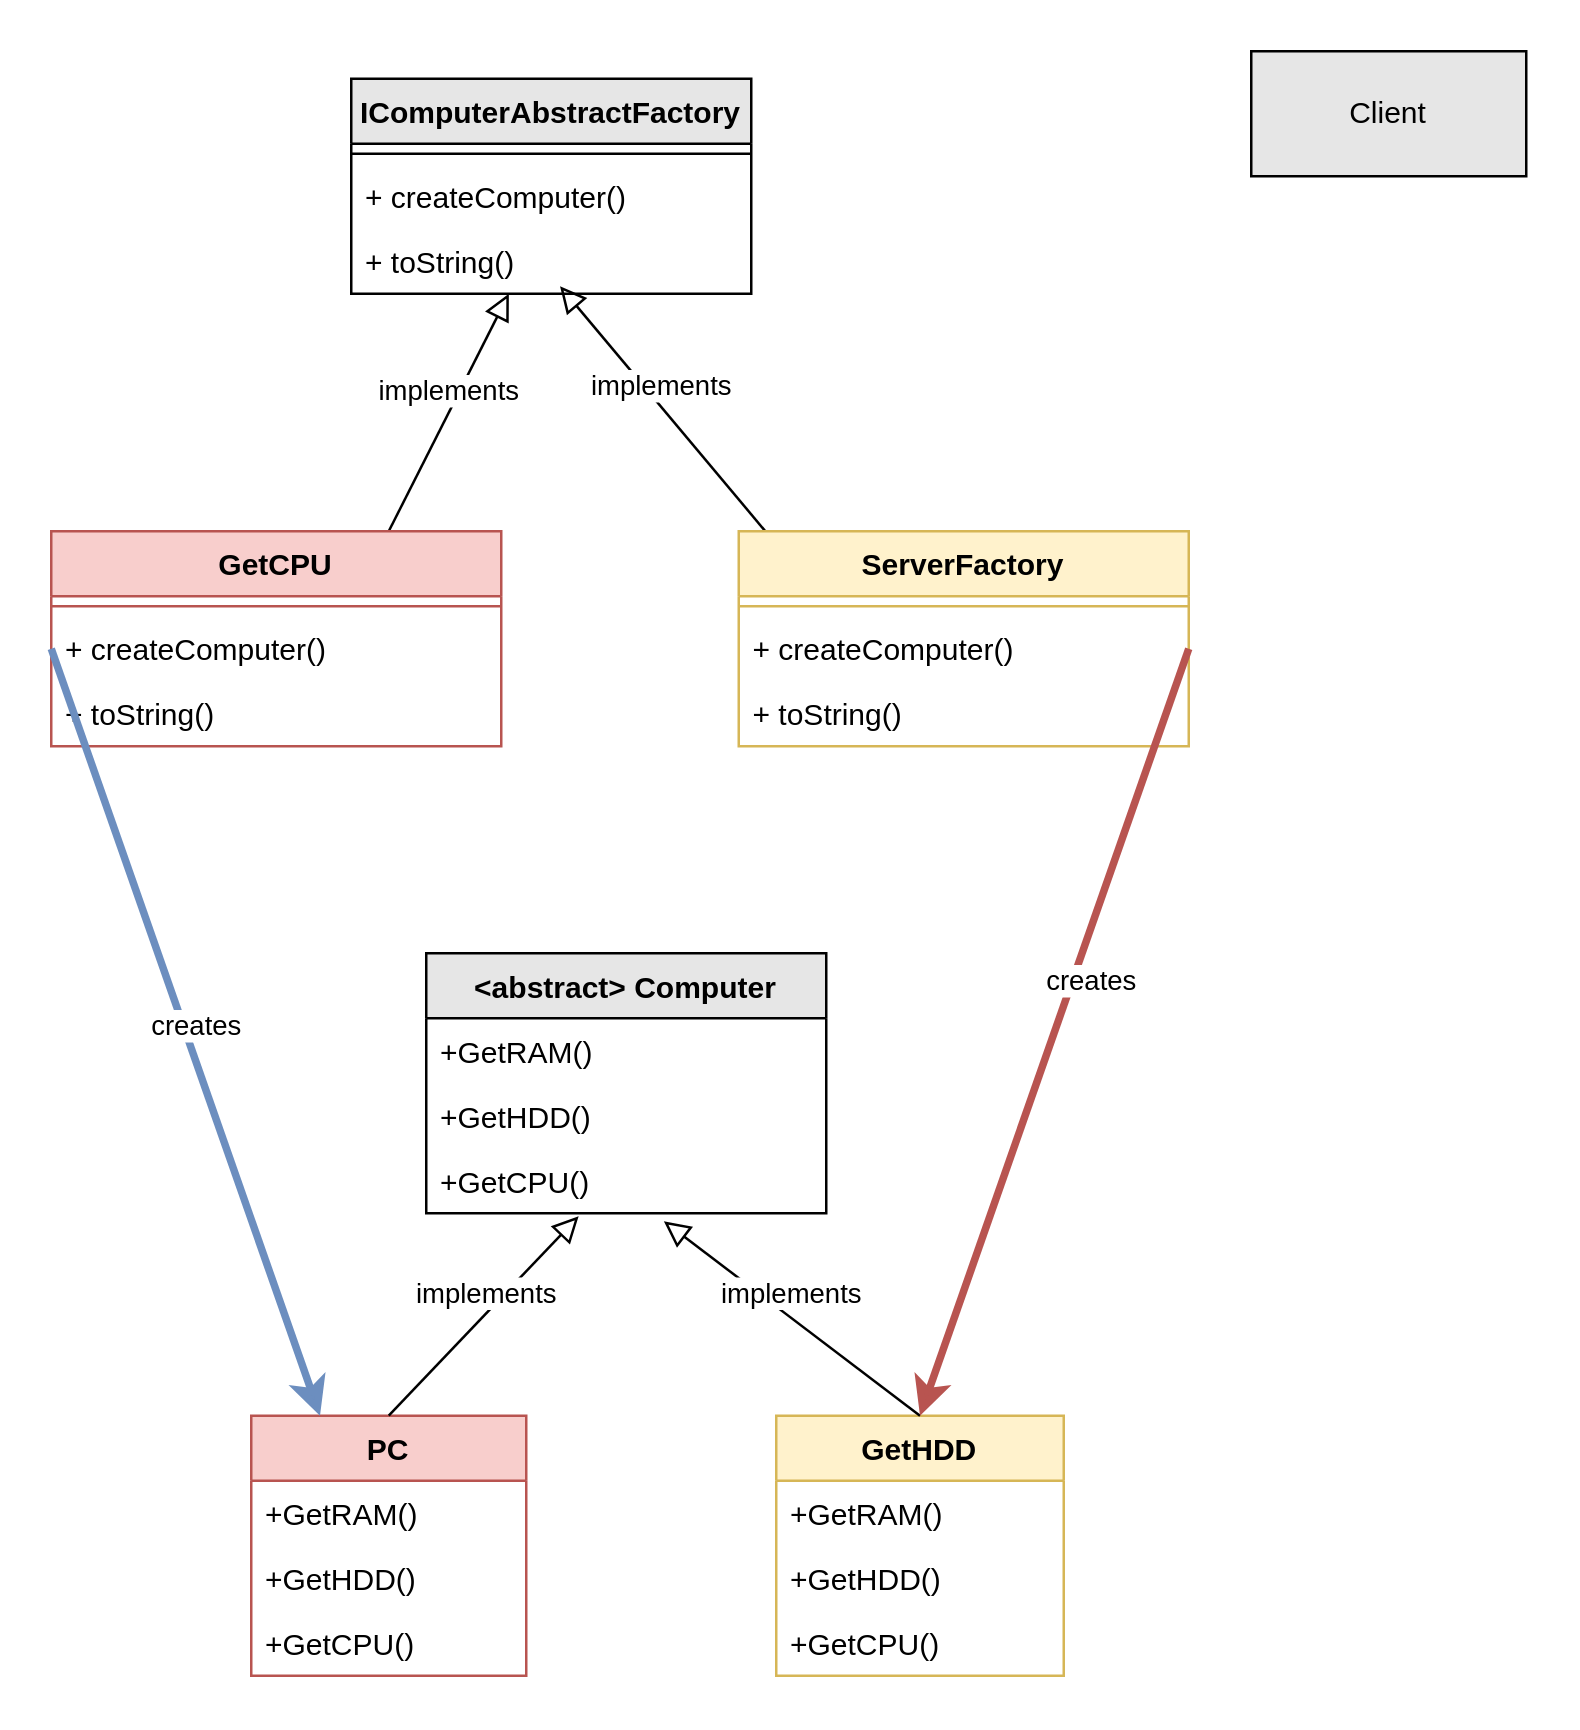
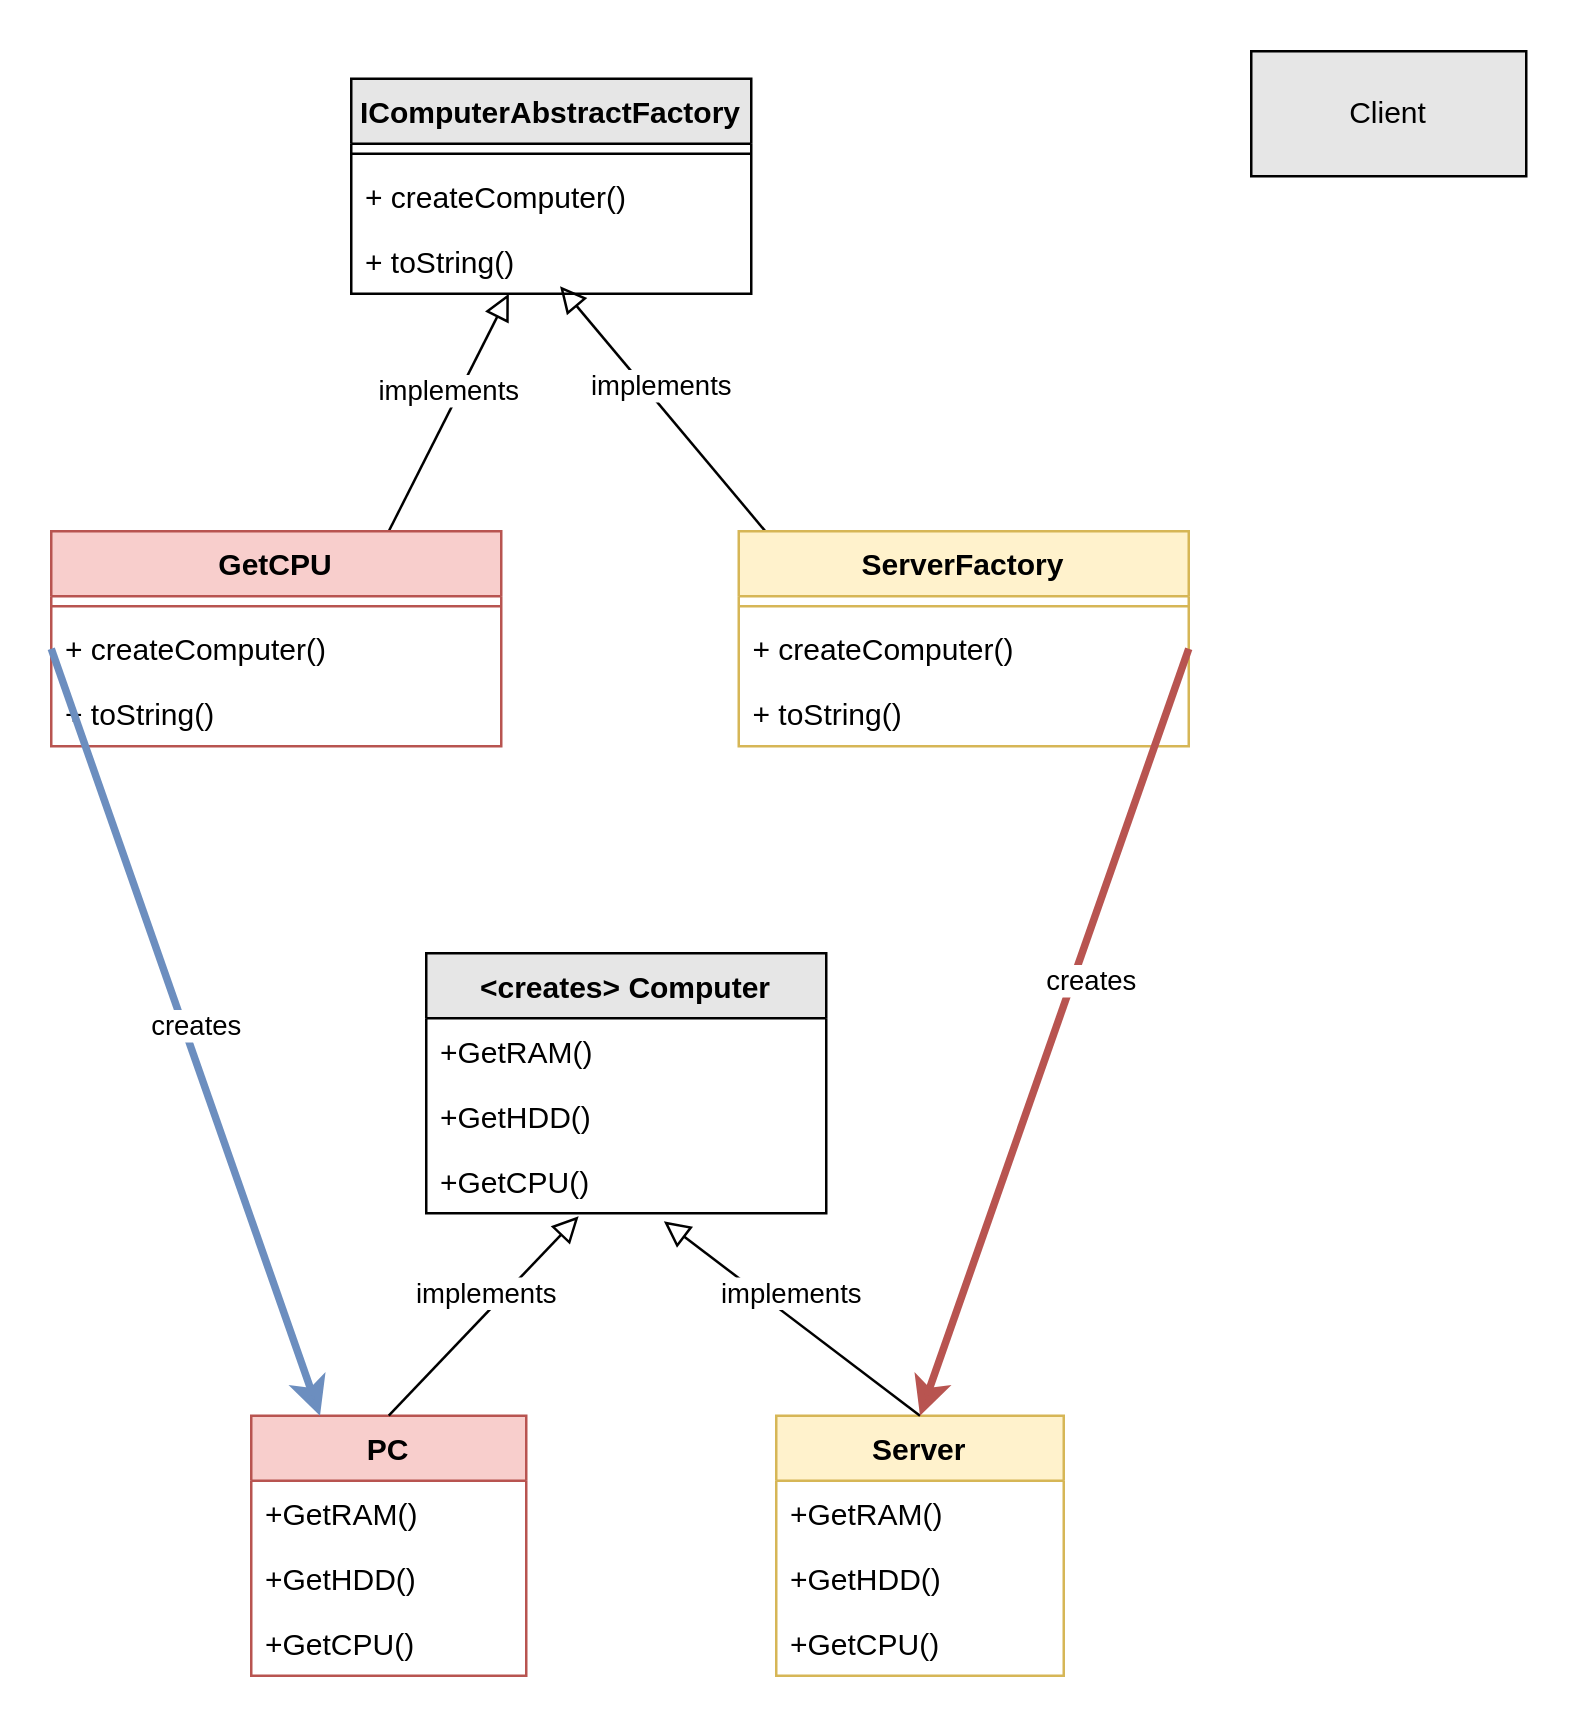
(626, 989) -> (626, 989)
(920, 1452) -> (920, 1452)
